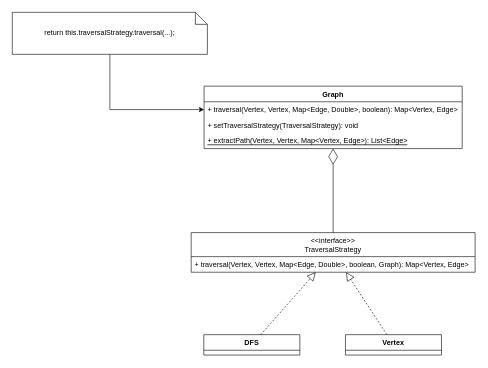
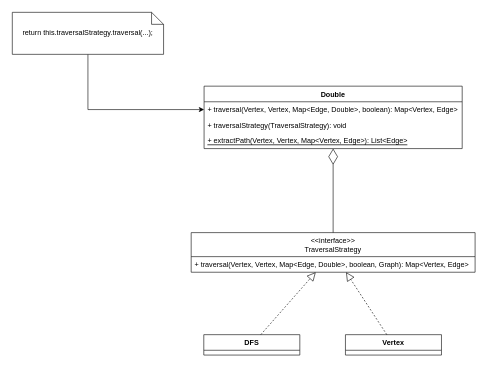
(110, 33) -> (88, 33)
(333, 94) -> (333, 94)
(296, 125) -> (290, 125)
